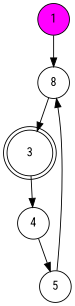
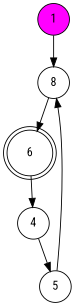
(30, 153) -> (30, 153)
